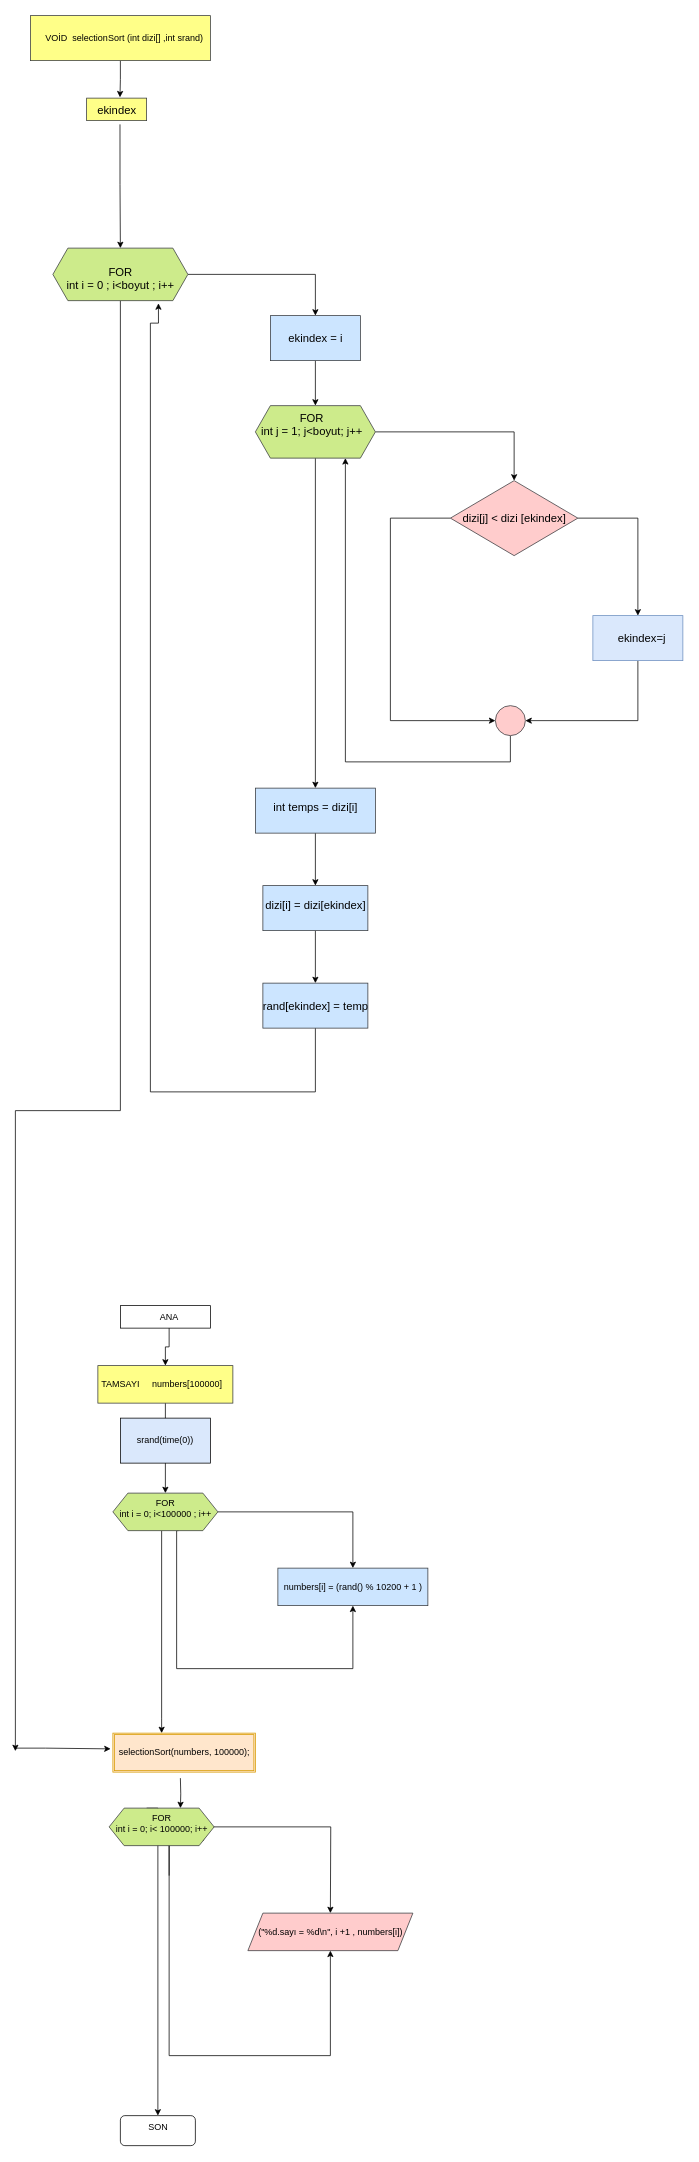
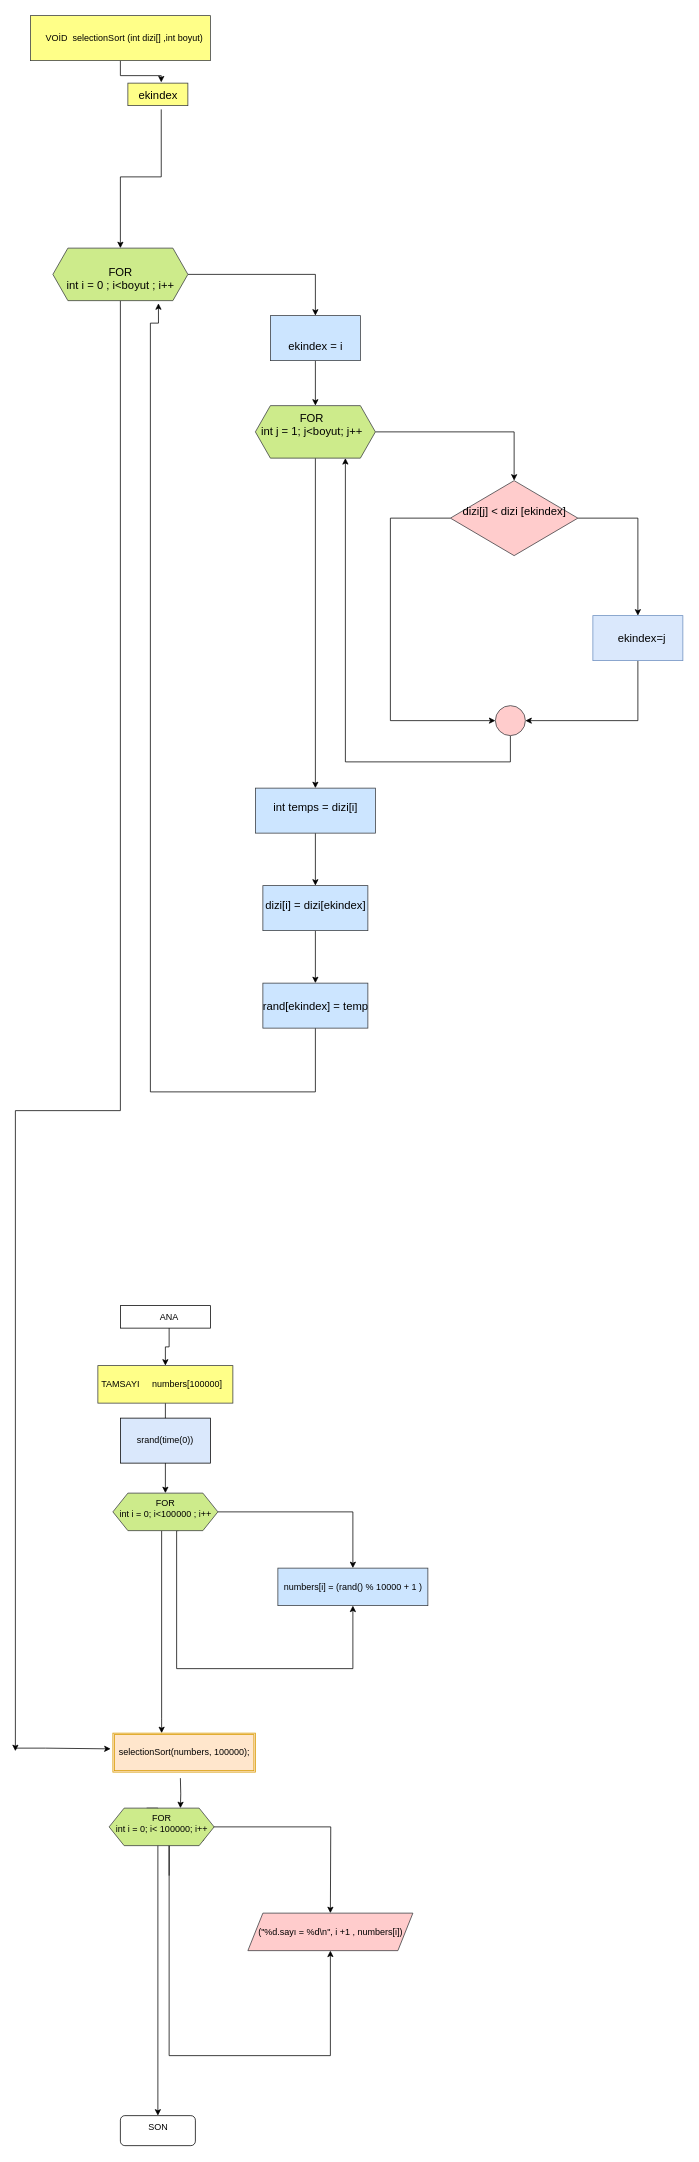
(125, 38) -> (125, 38)
(117, 109) -> (158, 94)
(315, 338) -> (315, 345)
(514, 518) -> (514, 510)
(353, 1587) -> (353, 1587)
